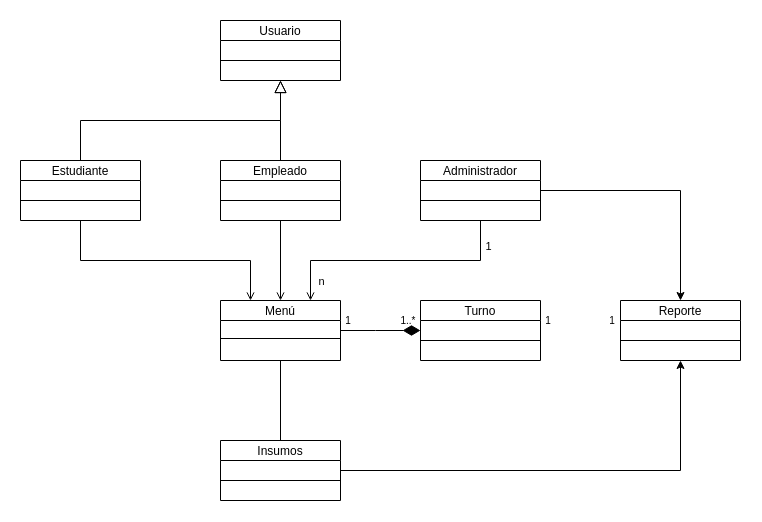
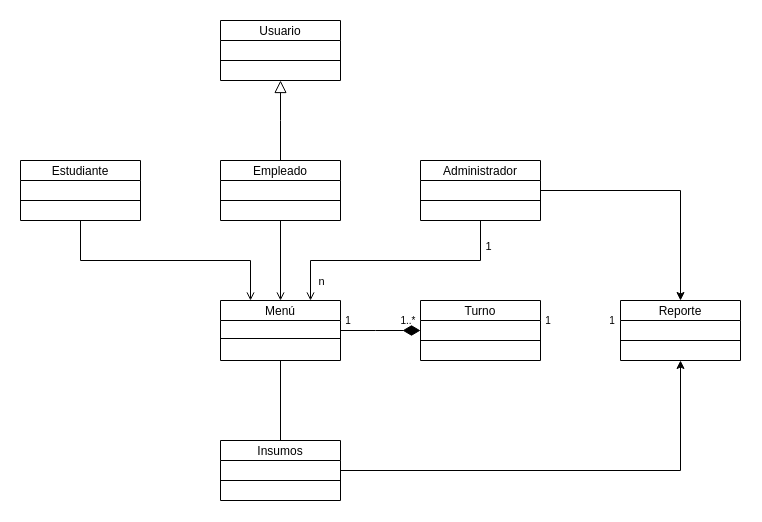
(160, 121) -> none
